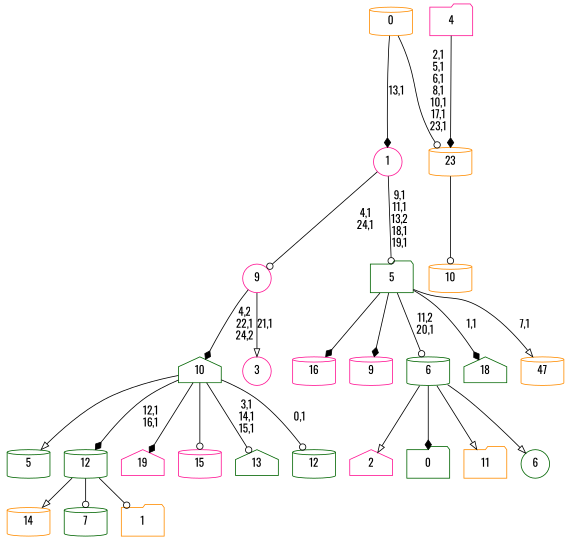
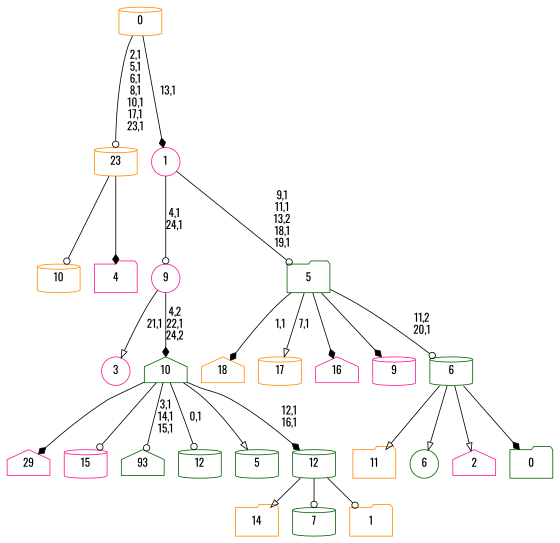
(451, 87) -> (116, 215)
(314, 371) -> (337, 371)
(485, 371) -> (223, 371)
(542, 371) -> (280, 371)
(143, 464) -> (29, 464)
(257, 464) -> (143, 464)
(29, 522) -> (257, 522)
